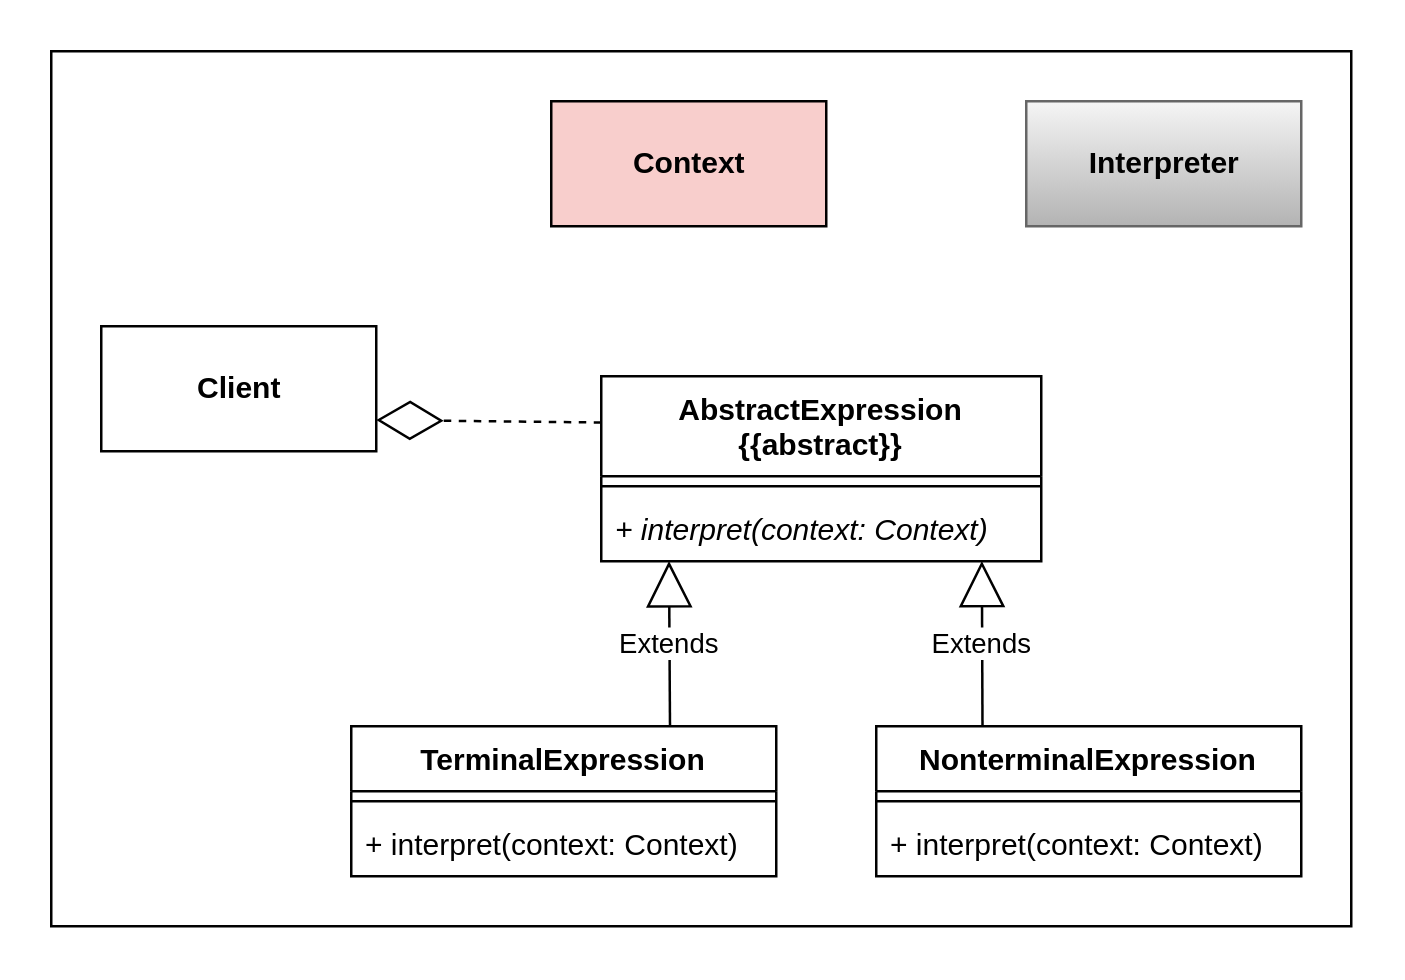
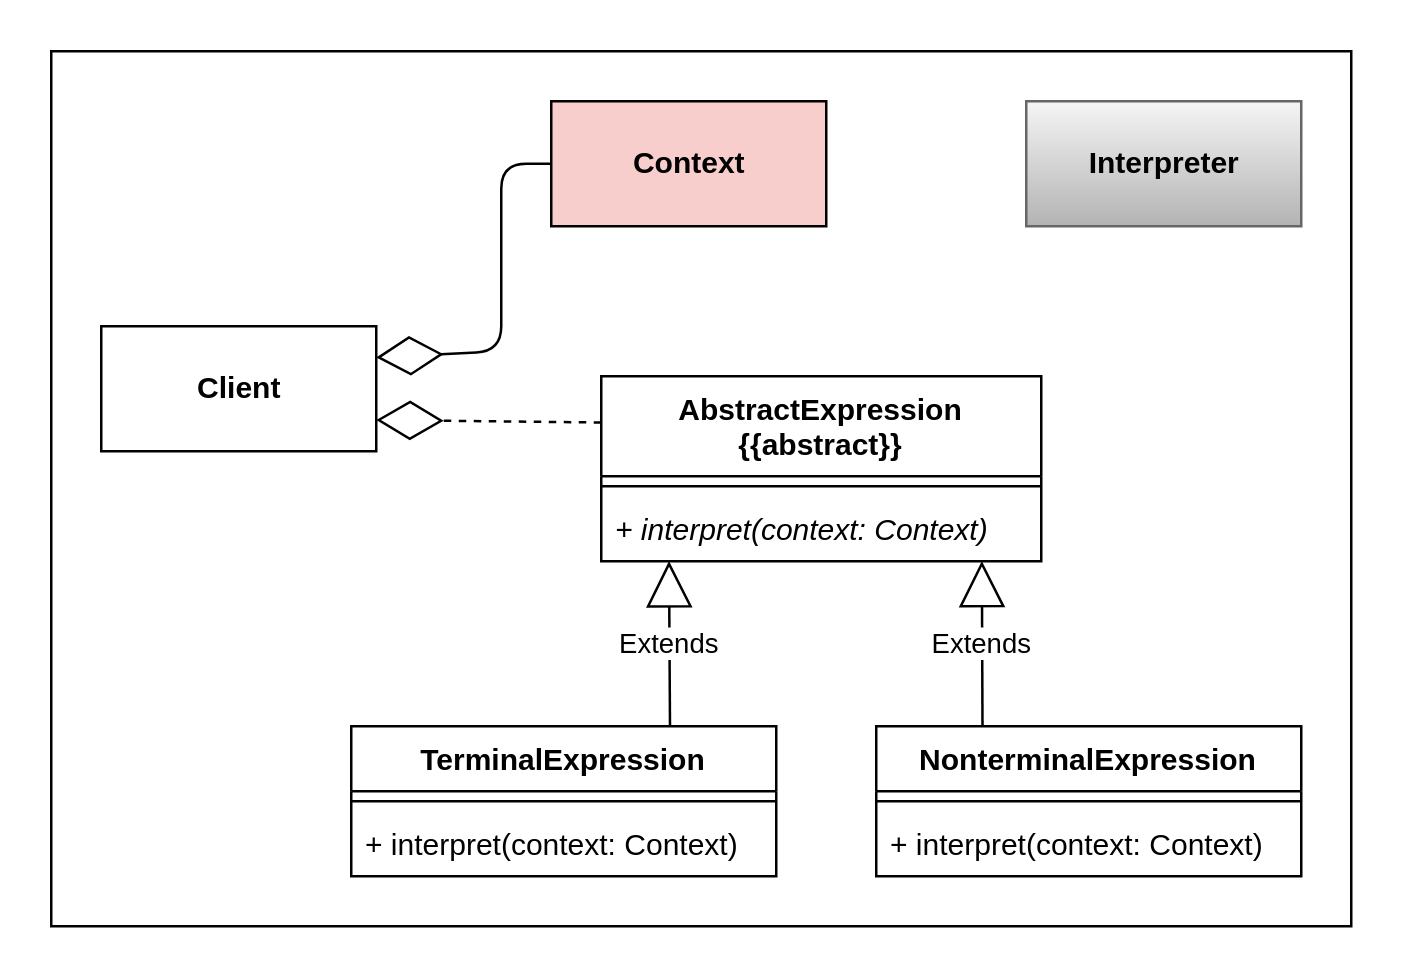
none -> (501, 263)
